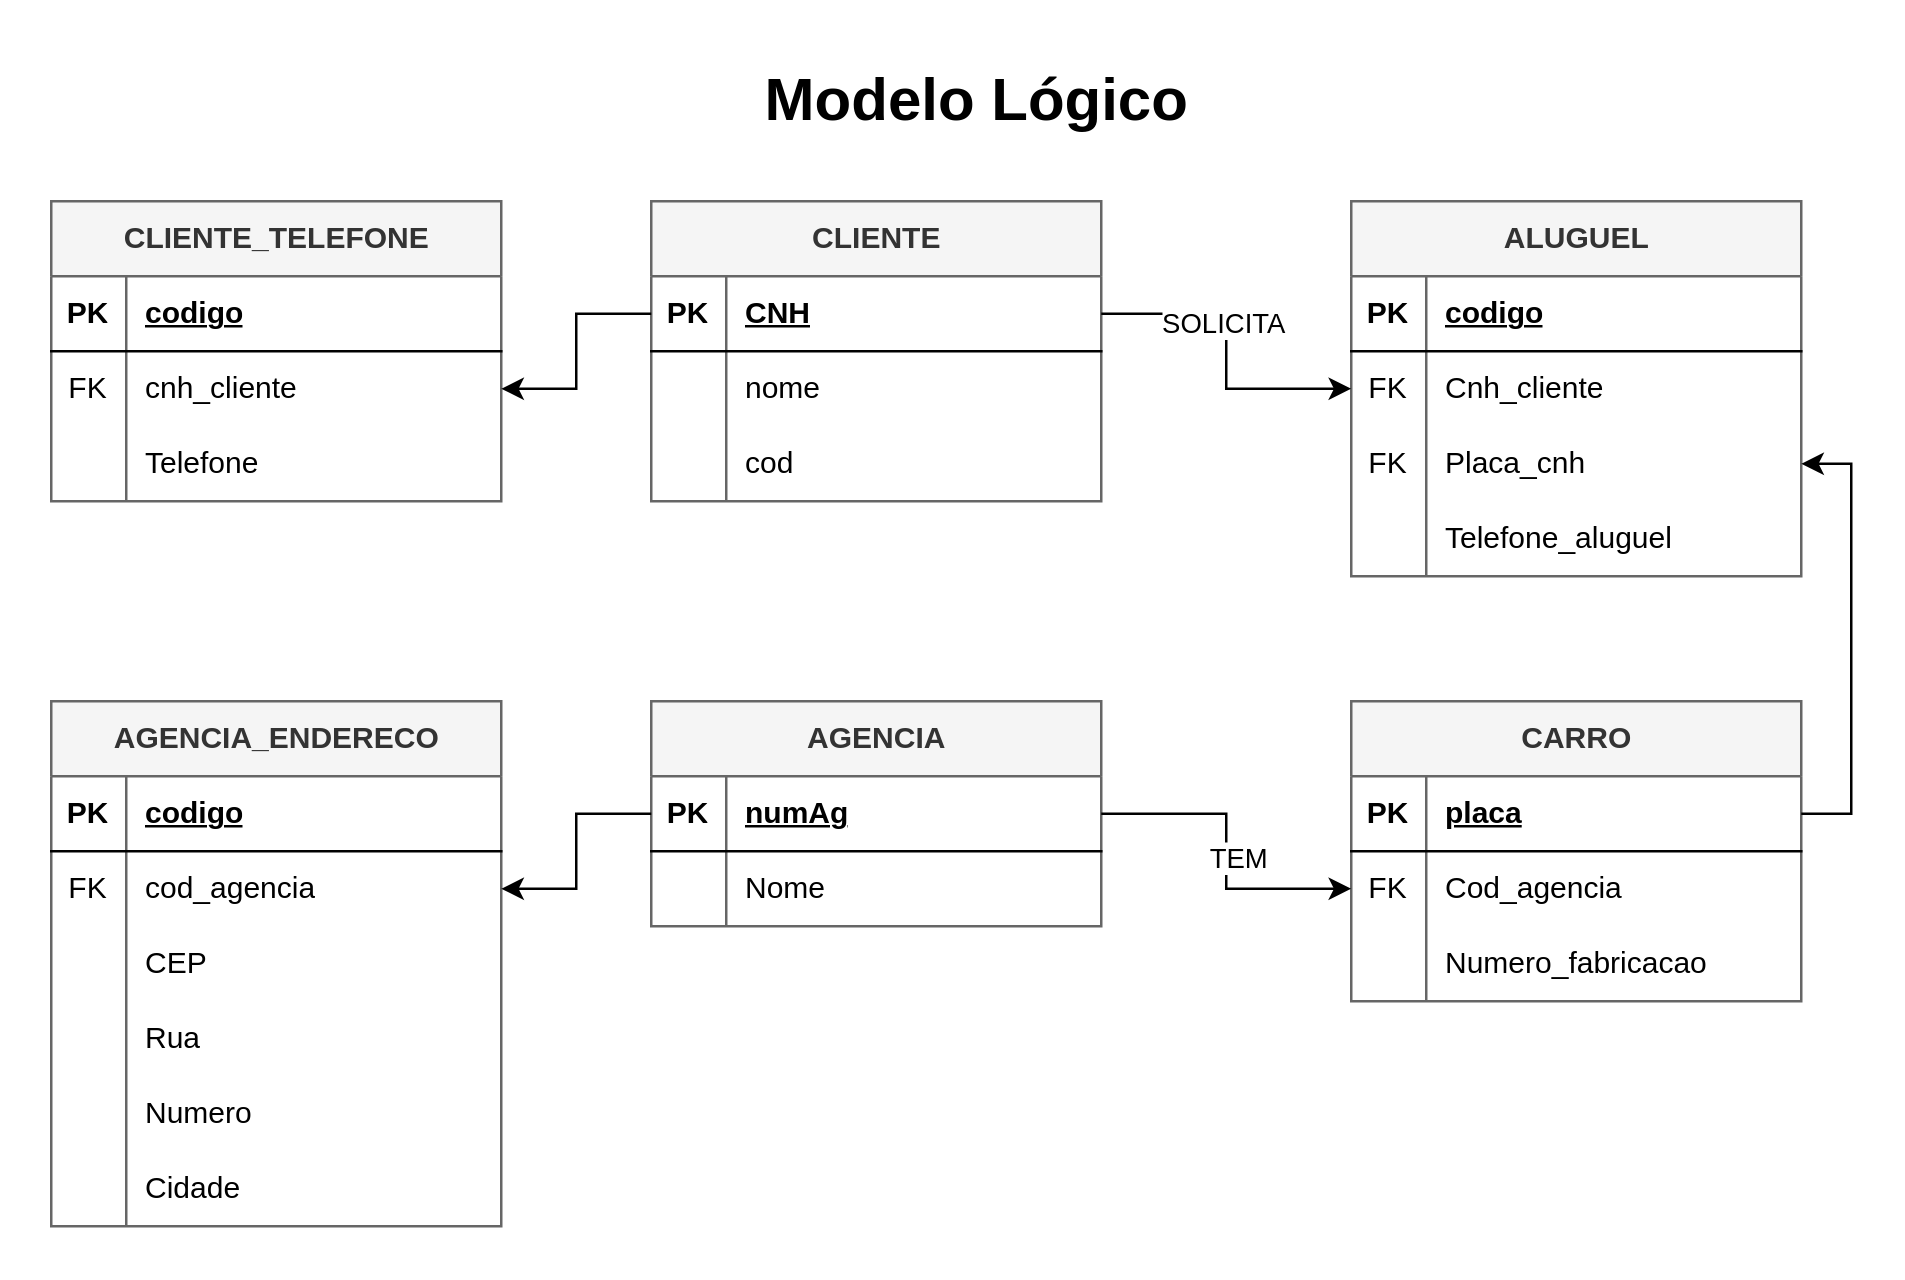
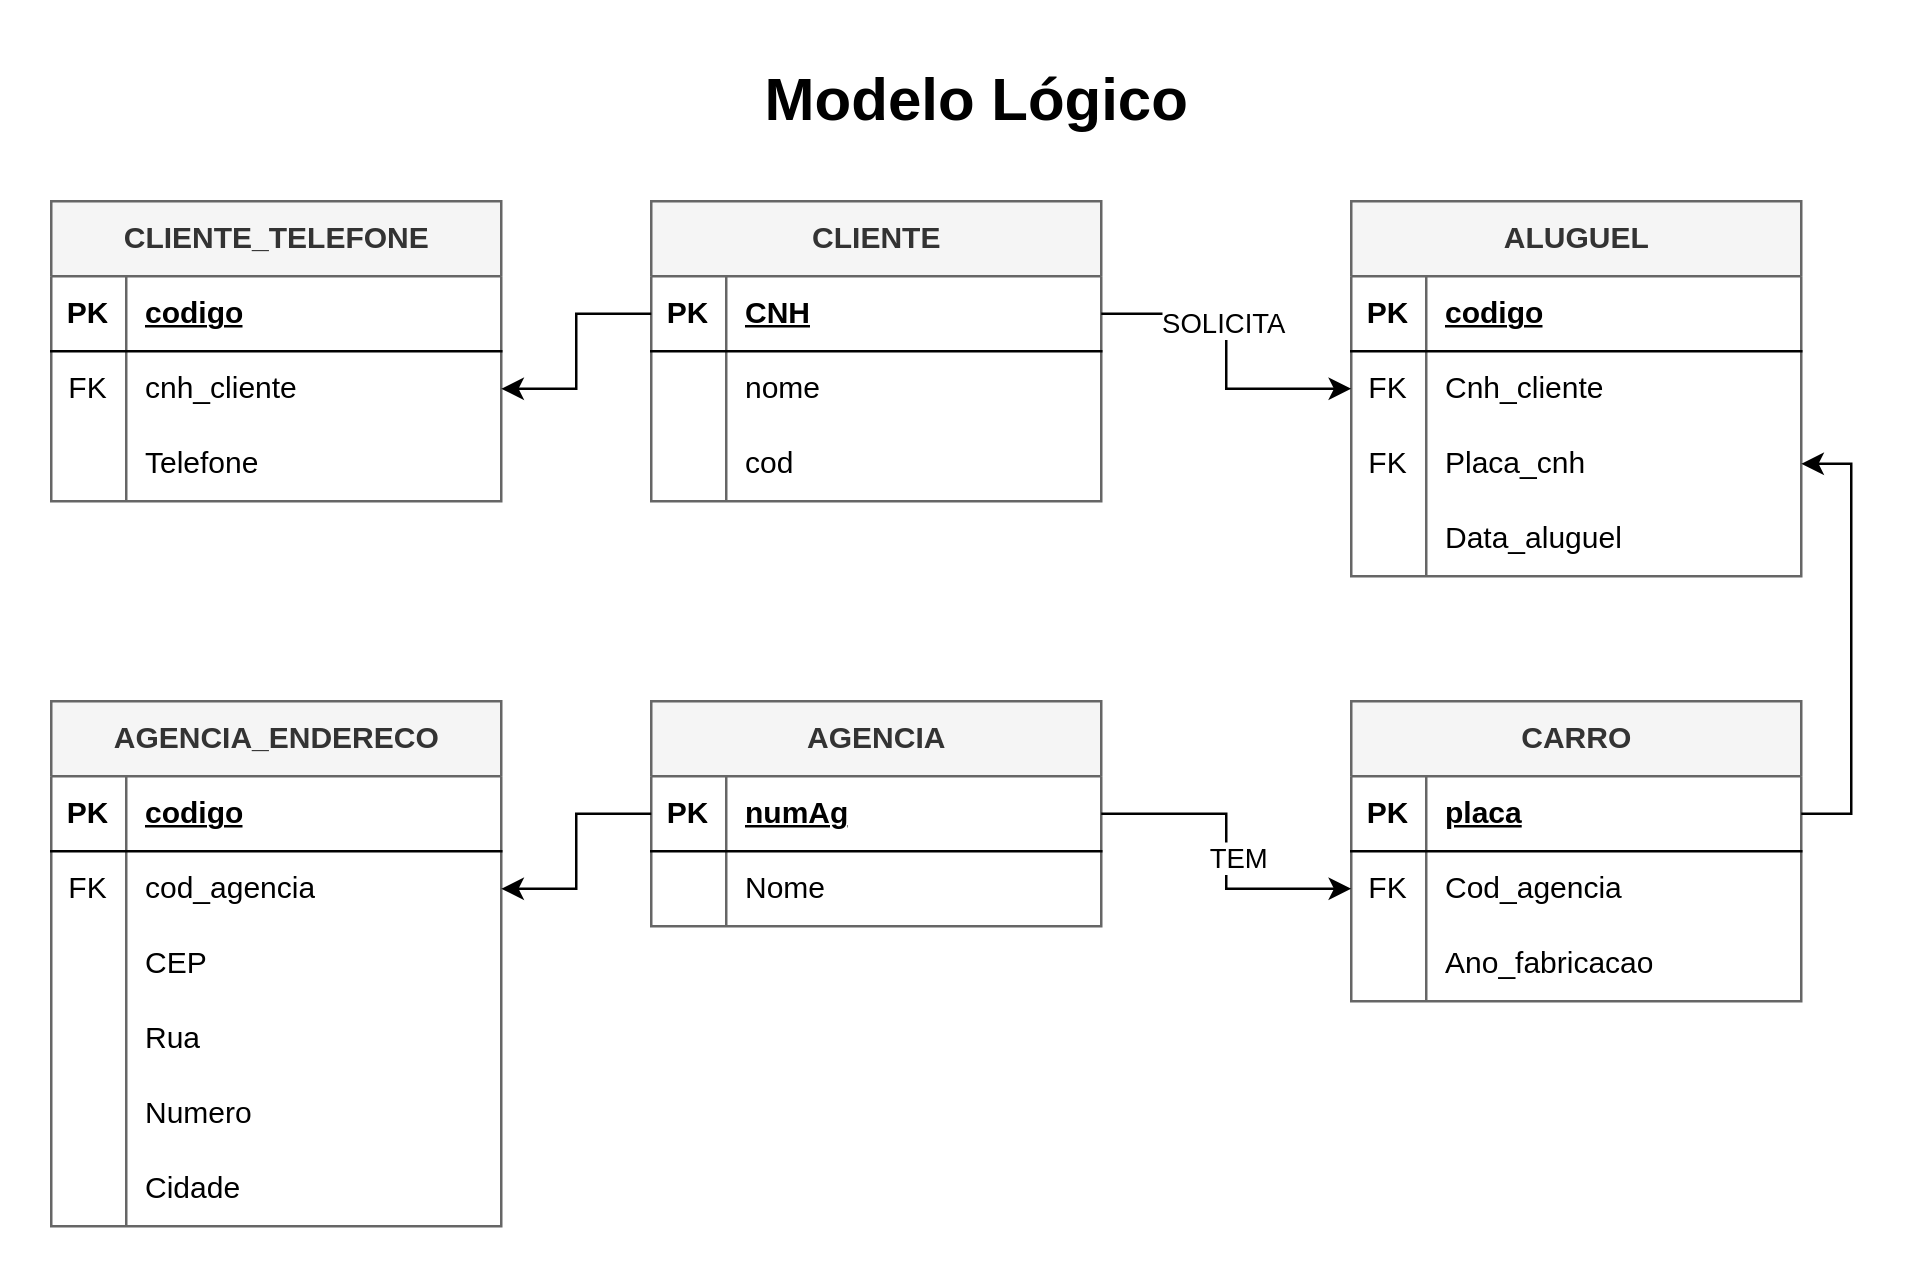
(1569, 539) -> (1539, 539)
(1585, 964) -> (1560, 964)
